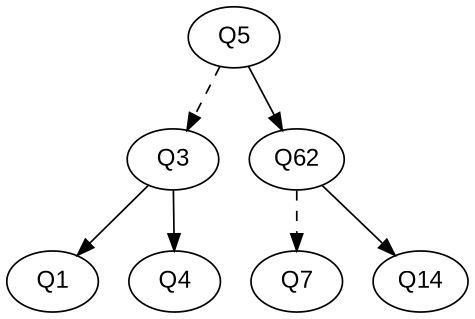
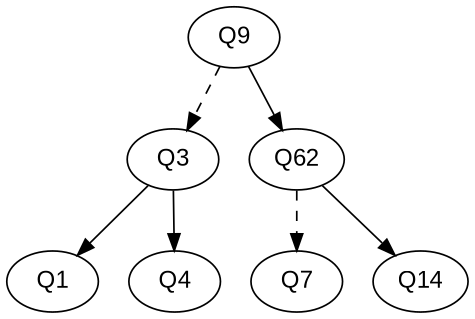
(234, 37) -> (234, 37)
